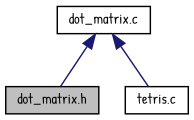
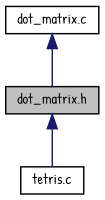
(135, 66) -> (52, 148)
